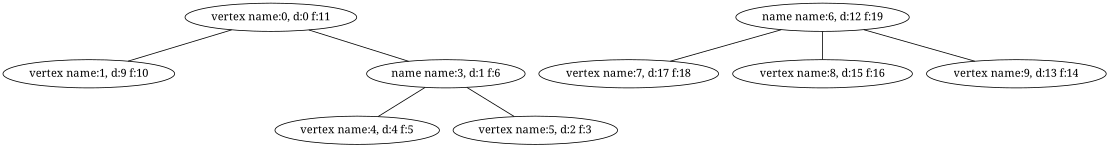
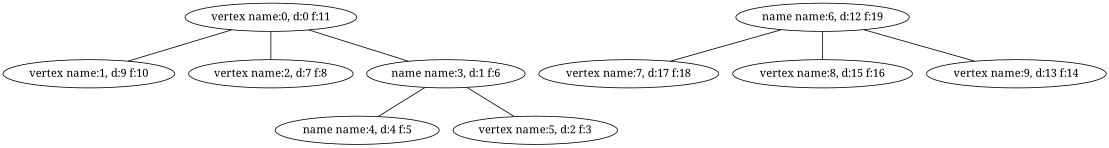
none -> (271, 74)
(357, 130) -> (357, 130)
